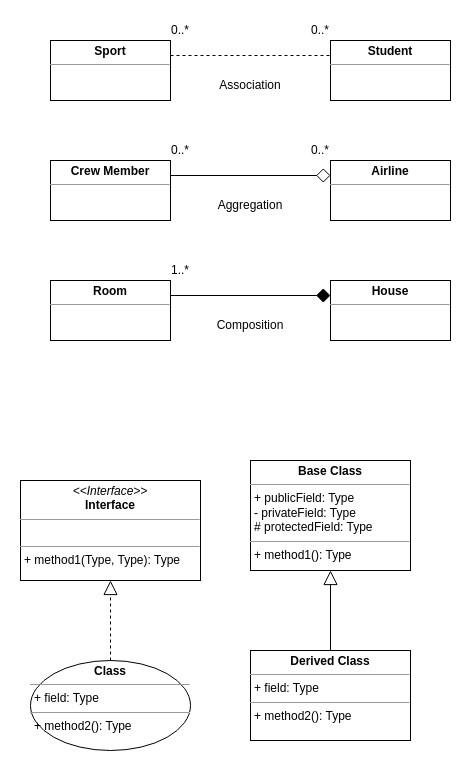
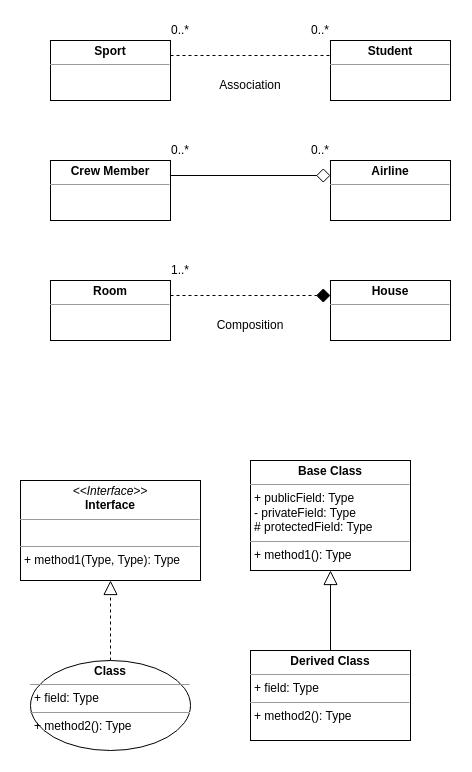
(251, 206) -> none
(244, 296) -> (244, 296)
